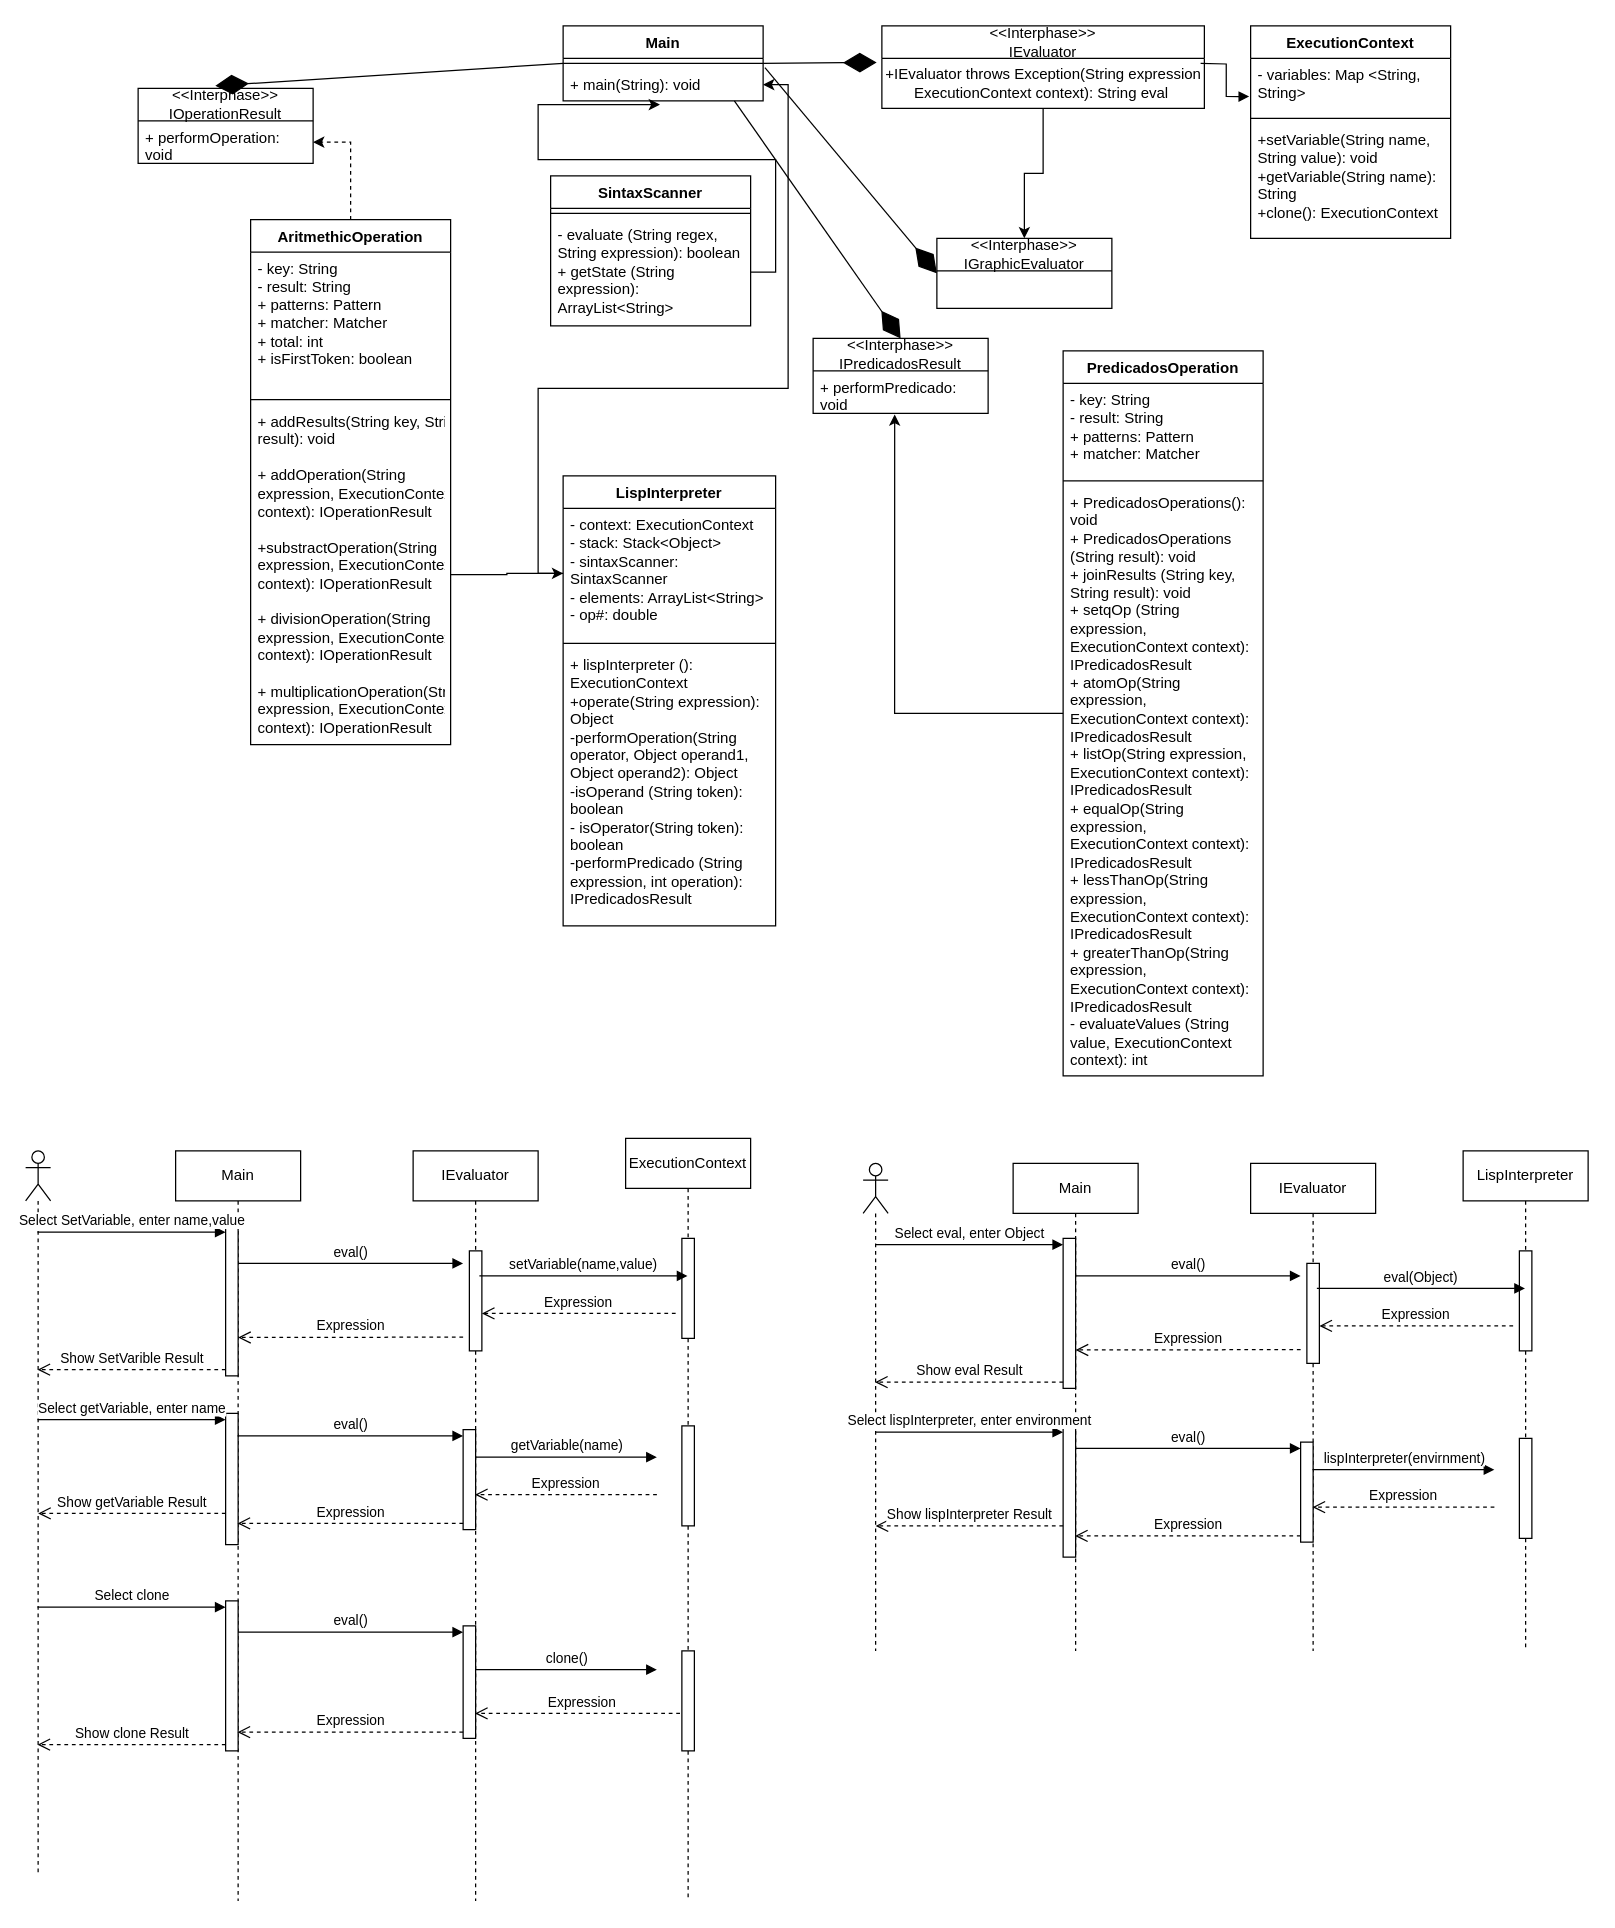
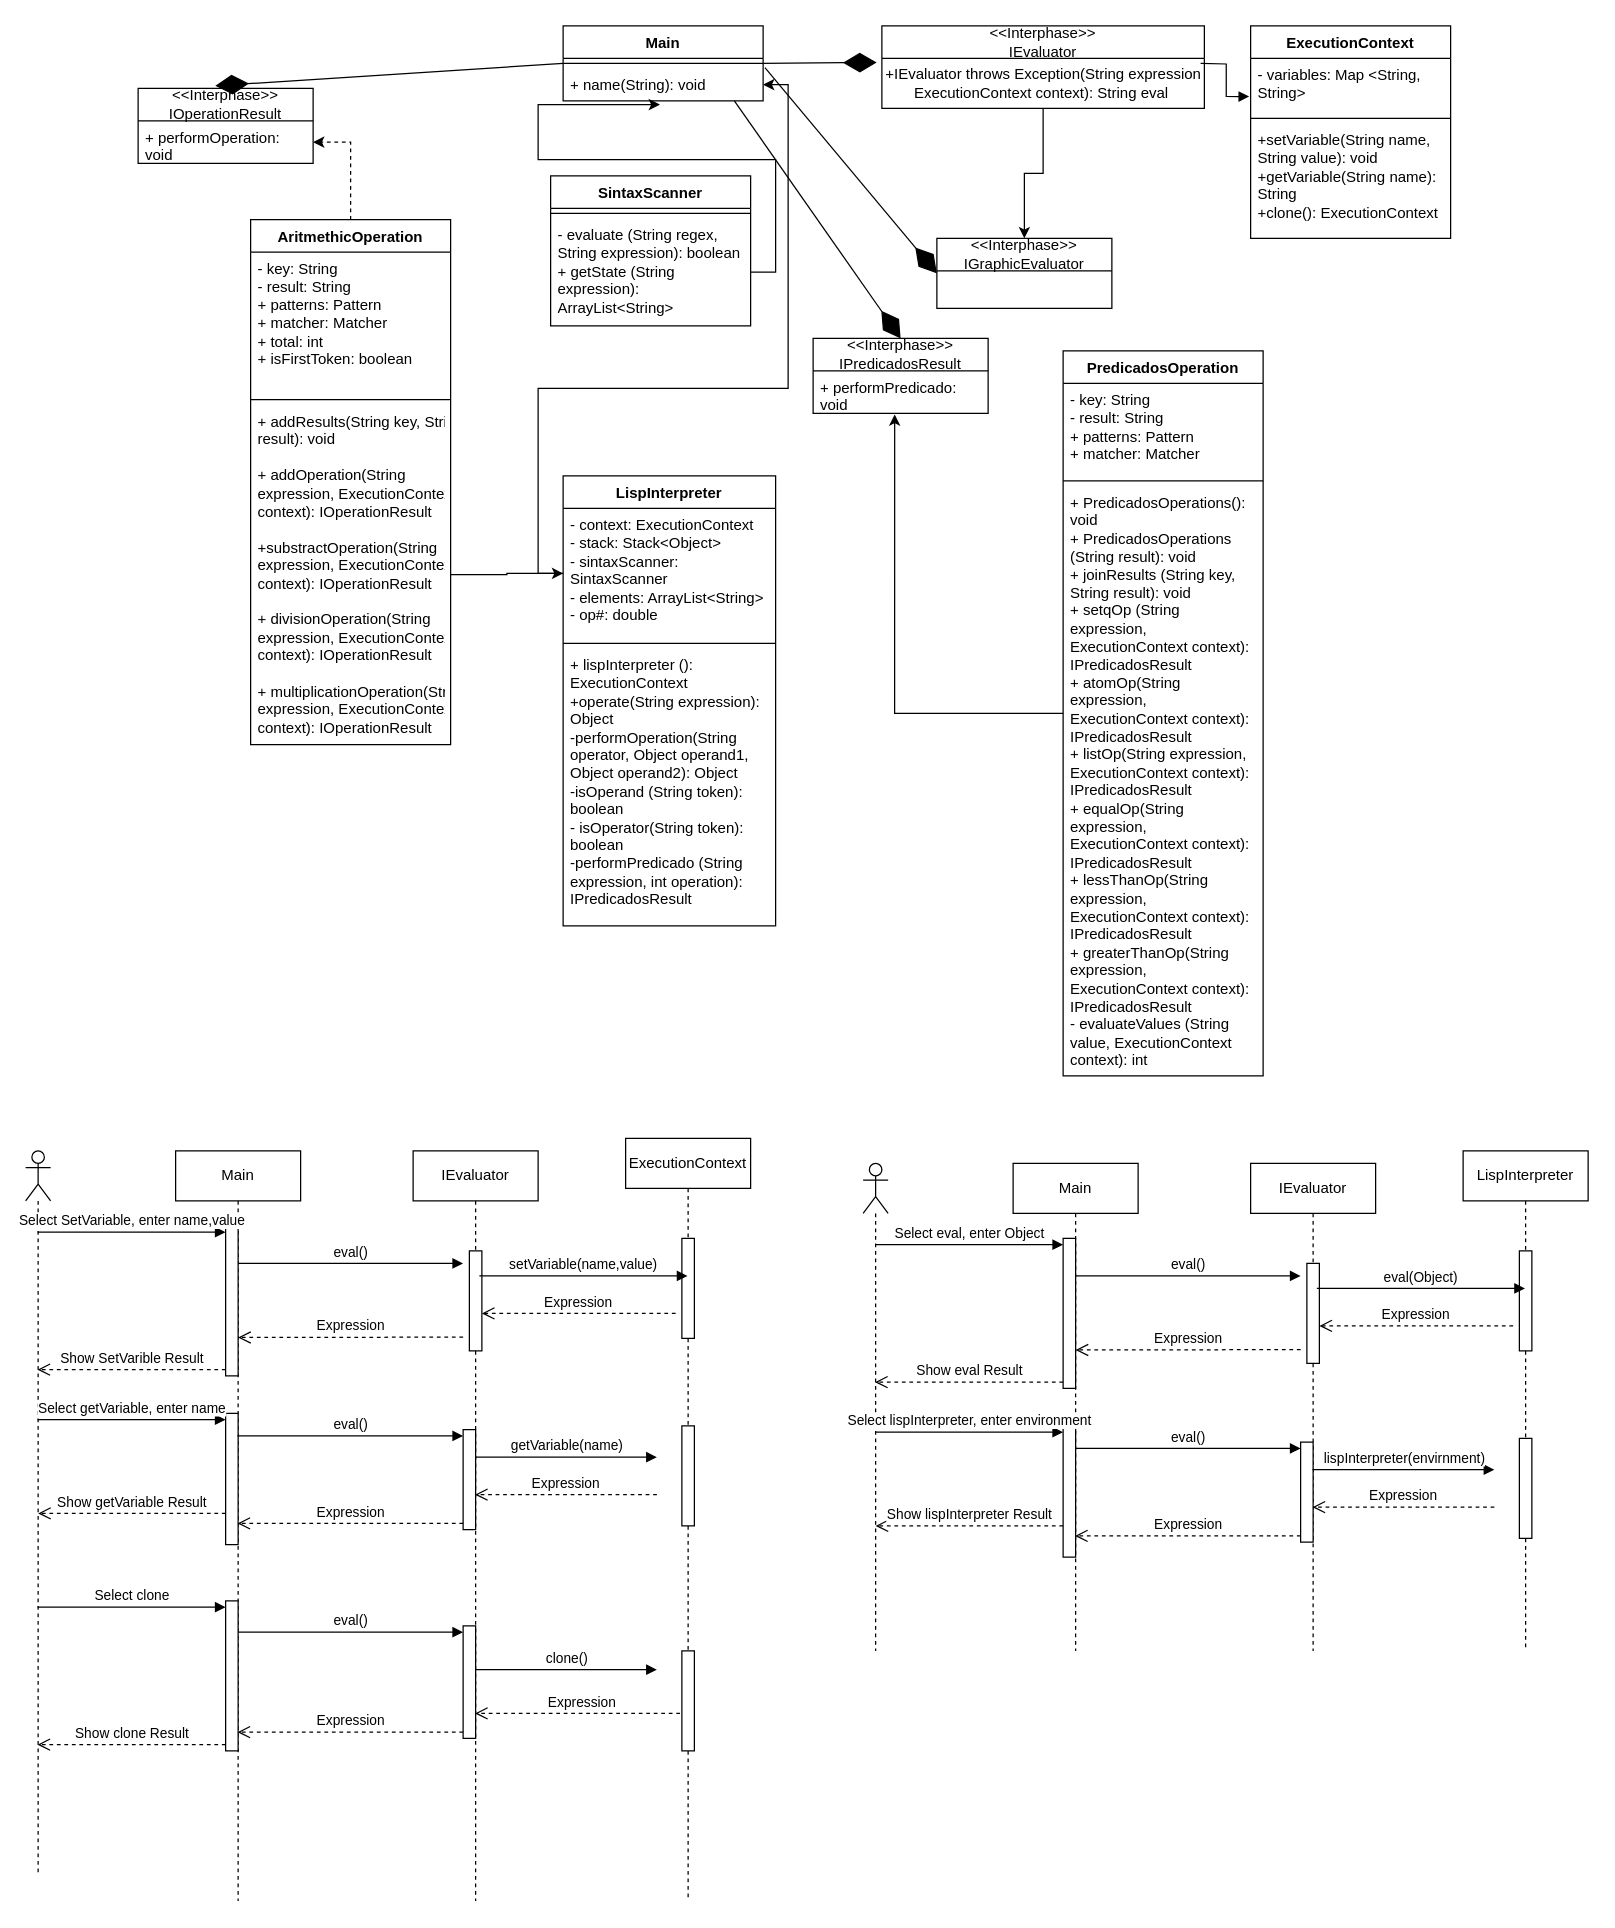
(643, 86) -> (645, 86)
